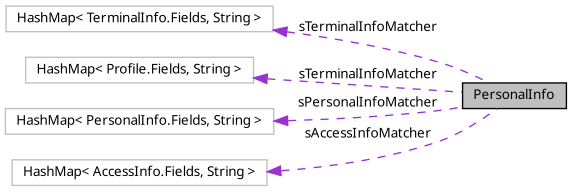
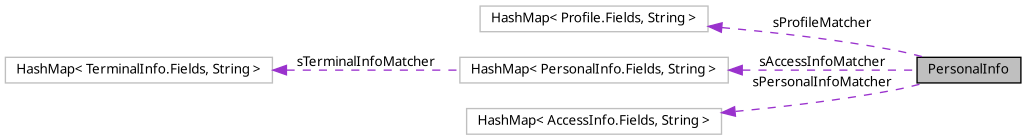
(390, 50) -> (373, 70)
(368, 75) -> (823, 24)
(368, 103) -> (823, 63)
(368, 134) -> (823, 83)
